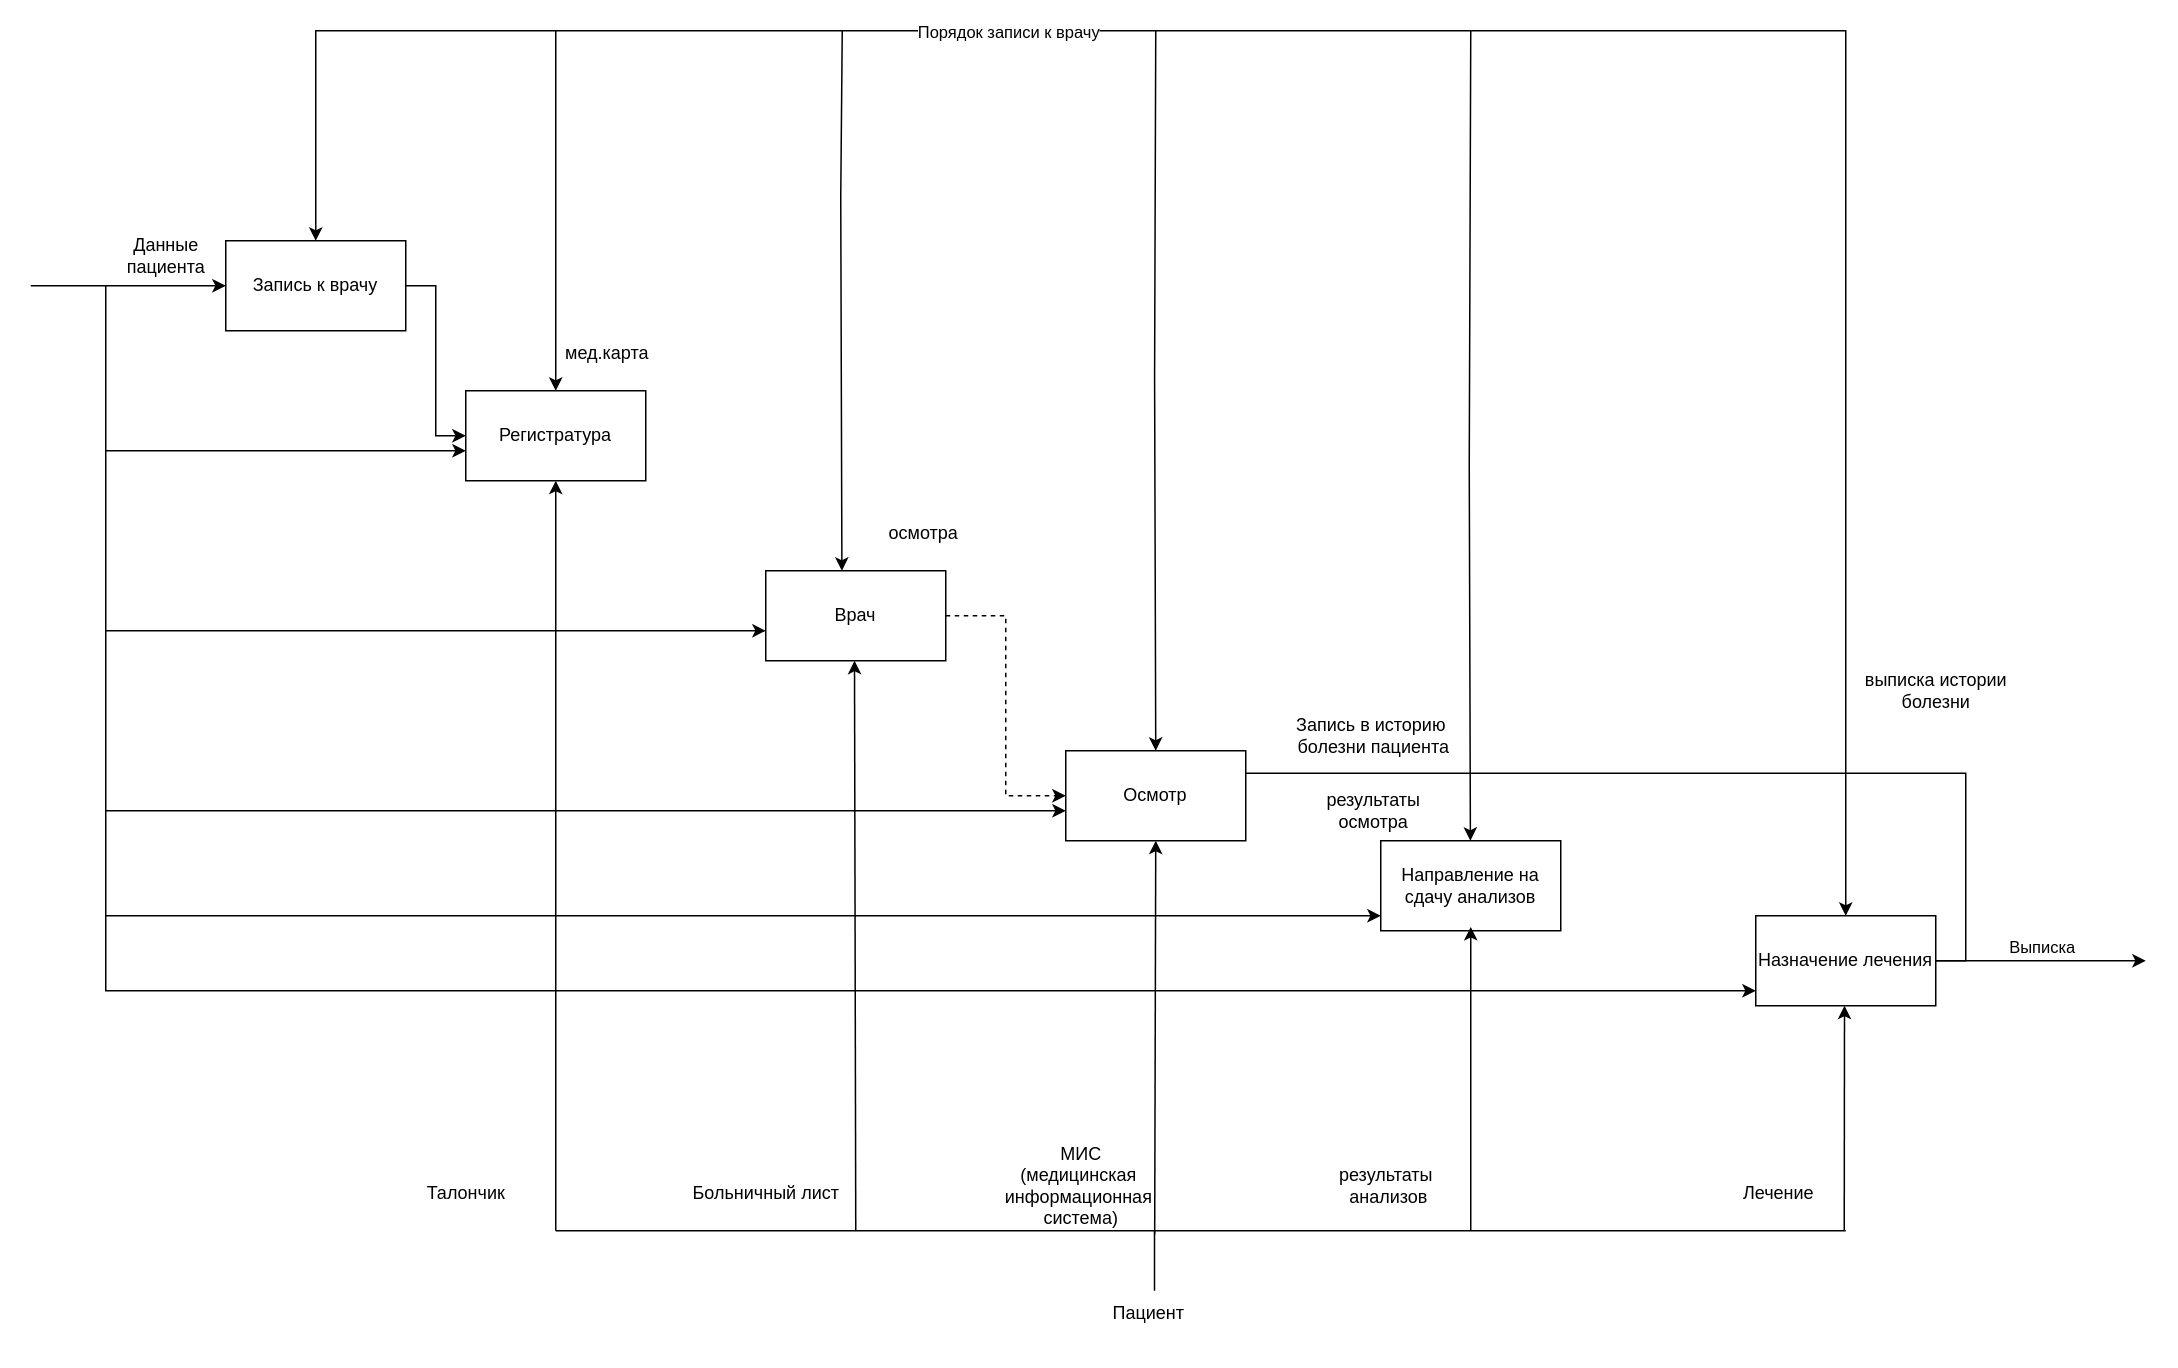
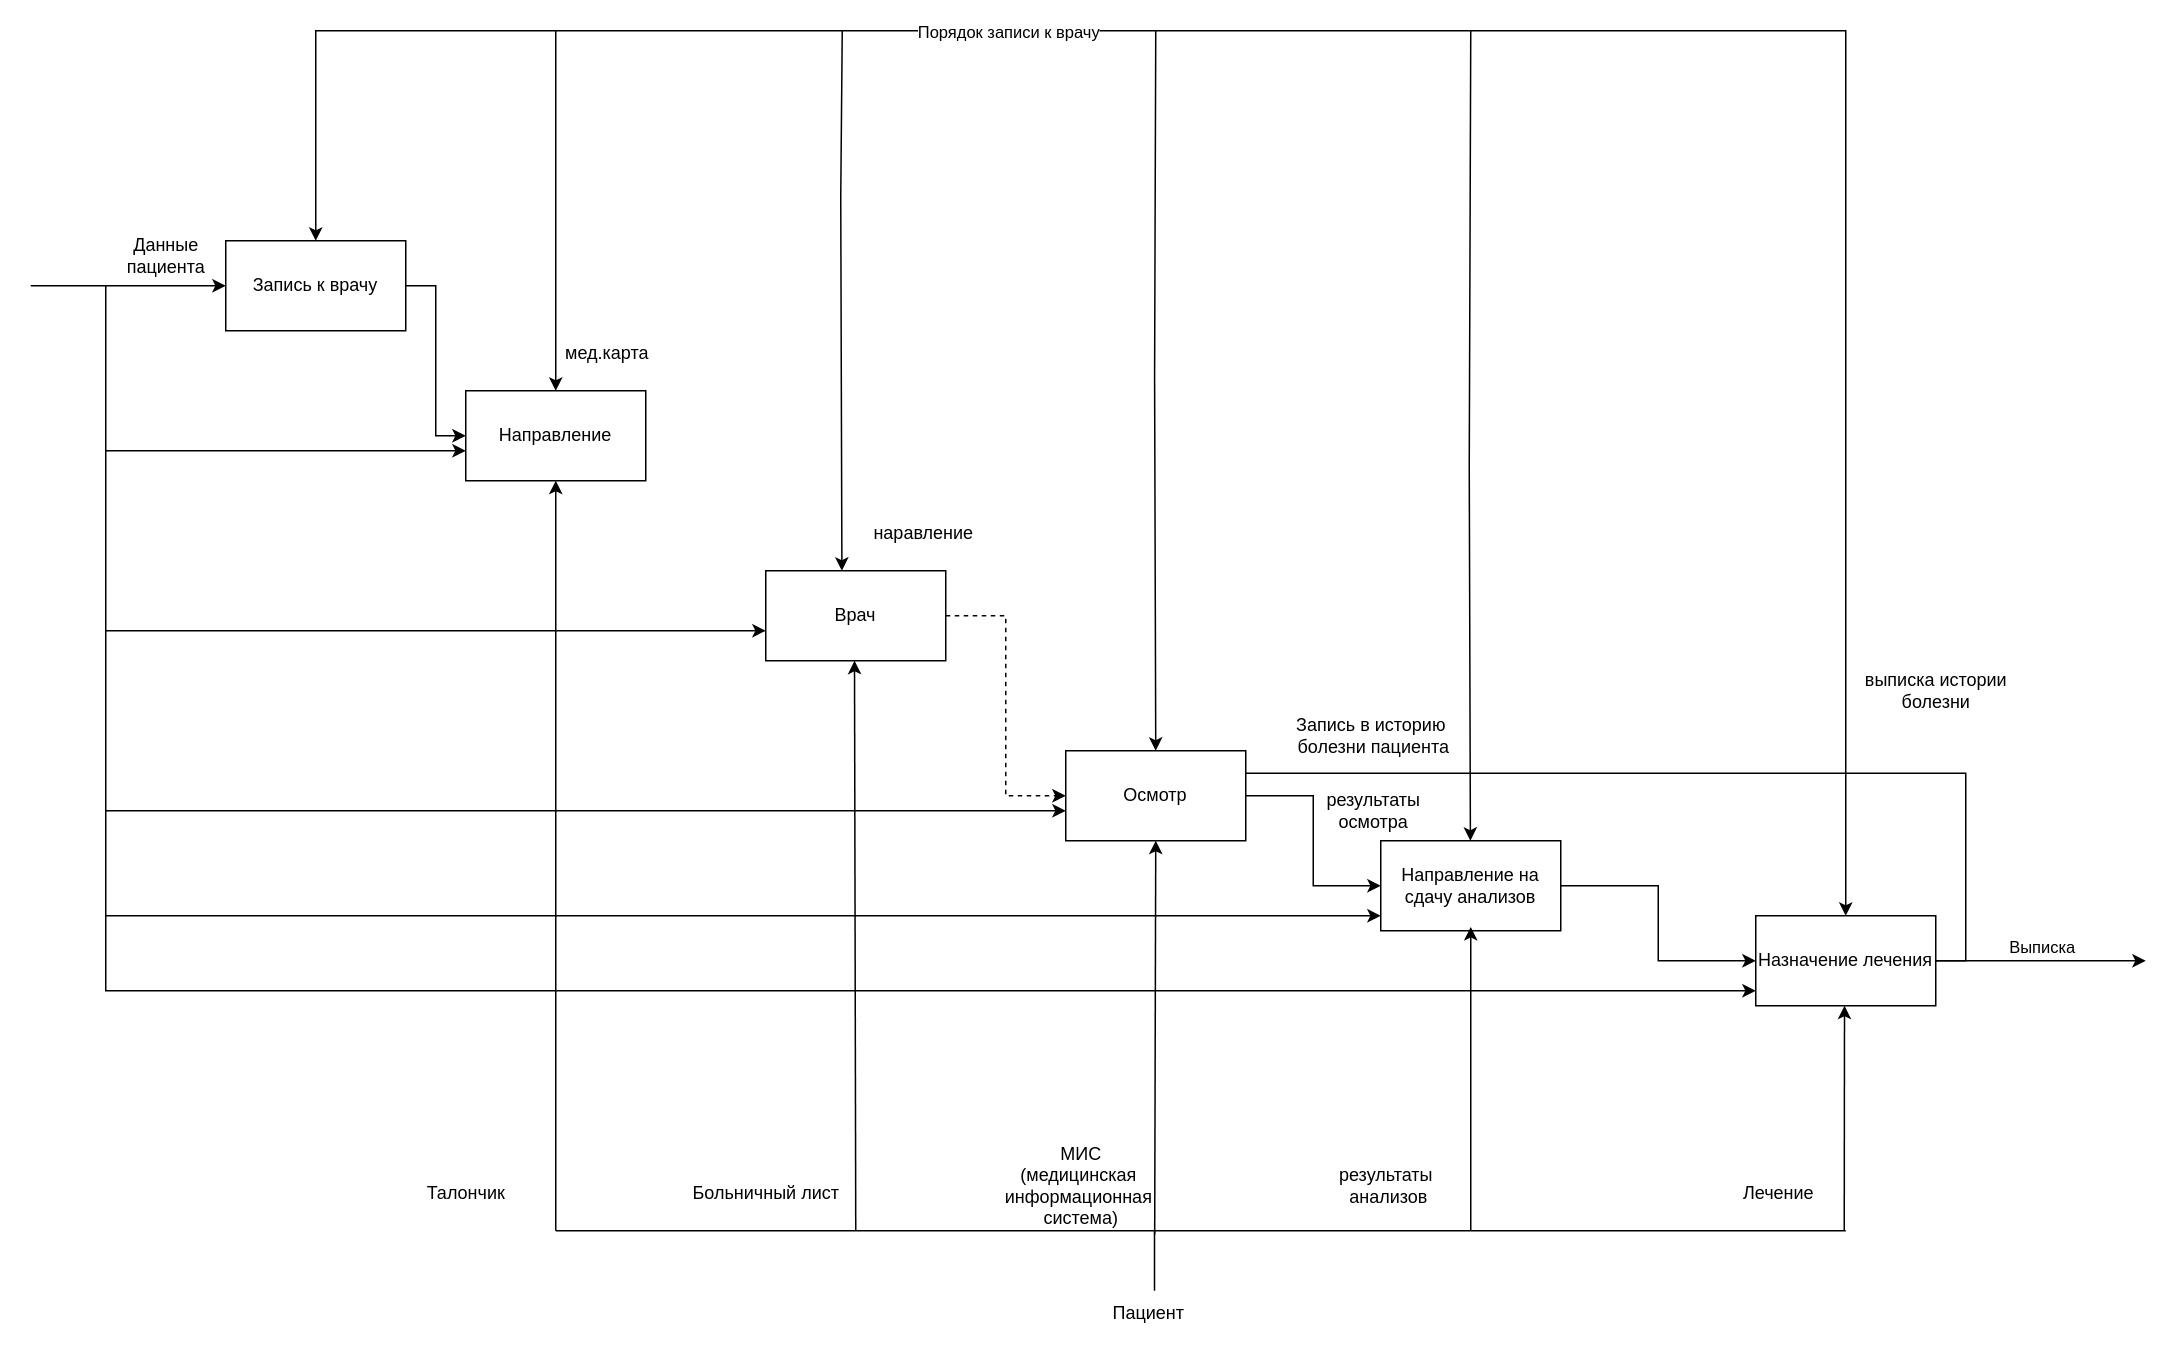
(556, 436) -> (556, 436)
(924, 533) -> (924, 533)
none -> (1313, 836)
none -> (1658, 918)
